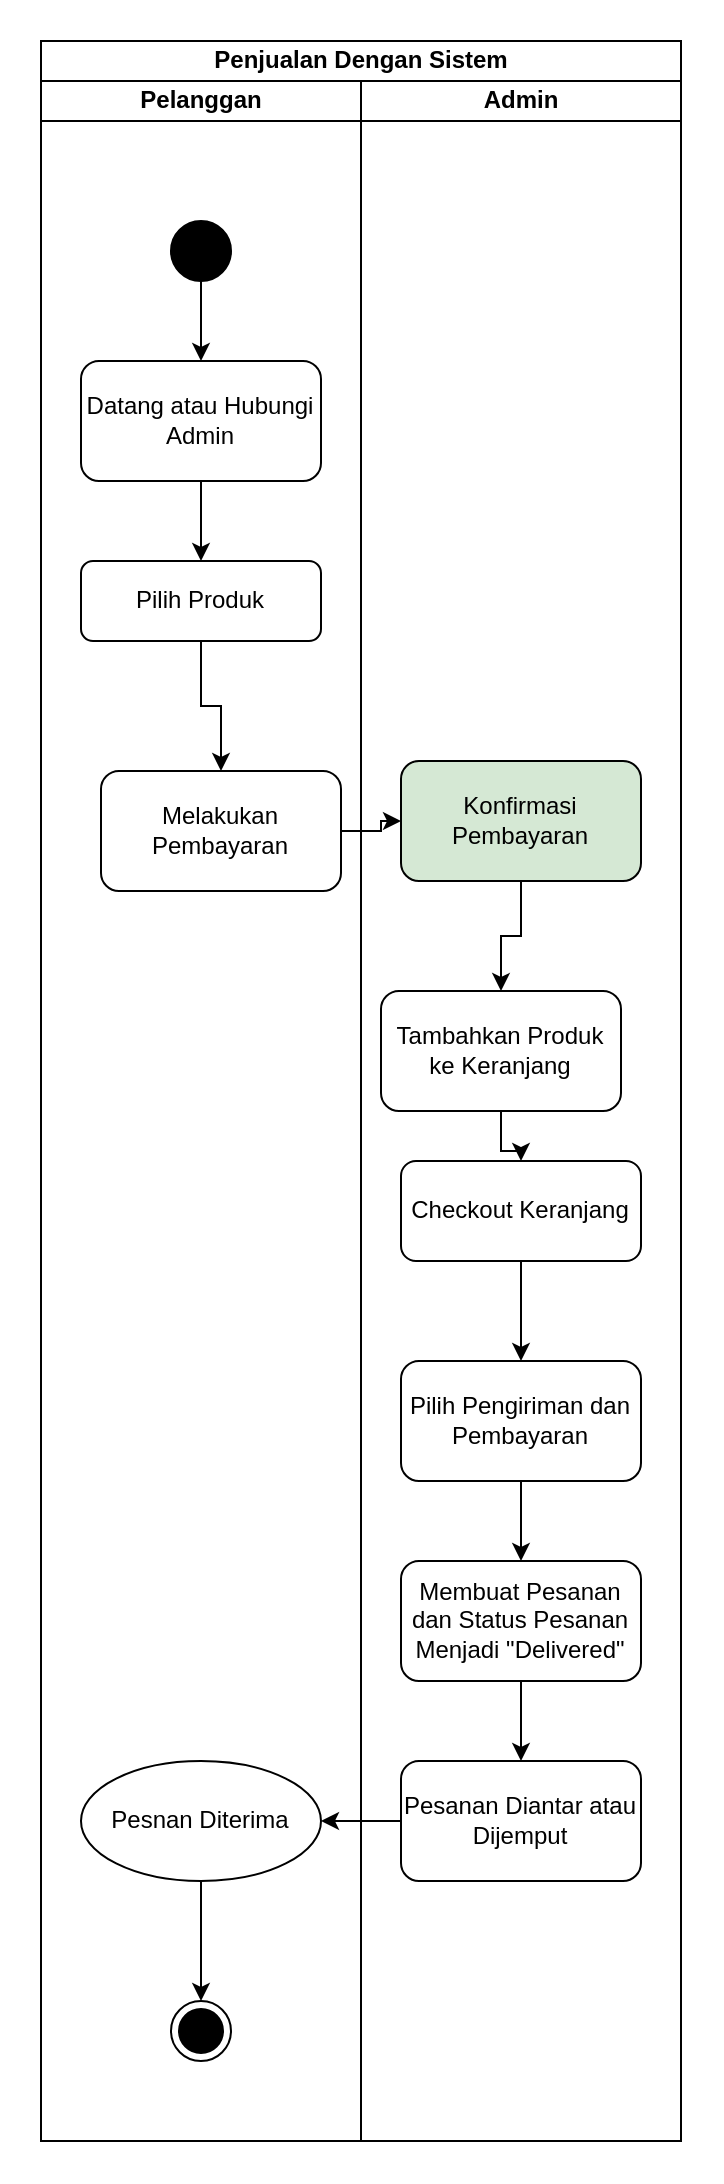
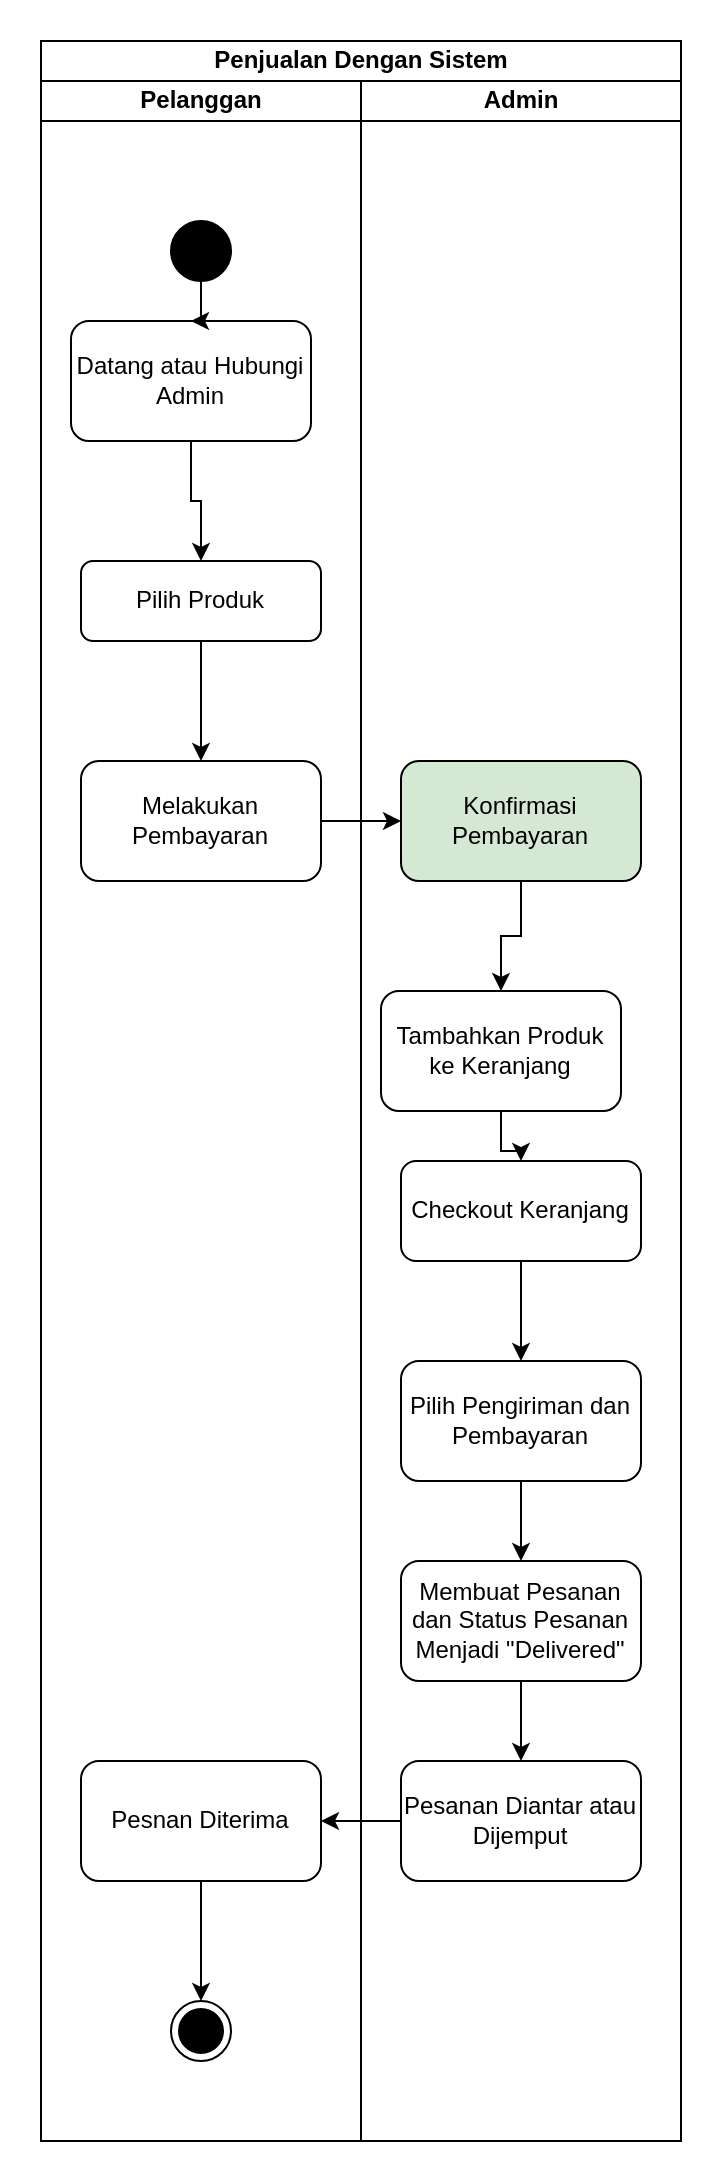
(201, 421) -> (191, 381)
(221, 831) -> (201, 821)
(201, 1821) -> (201, 1821)
